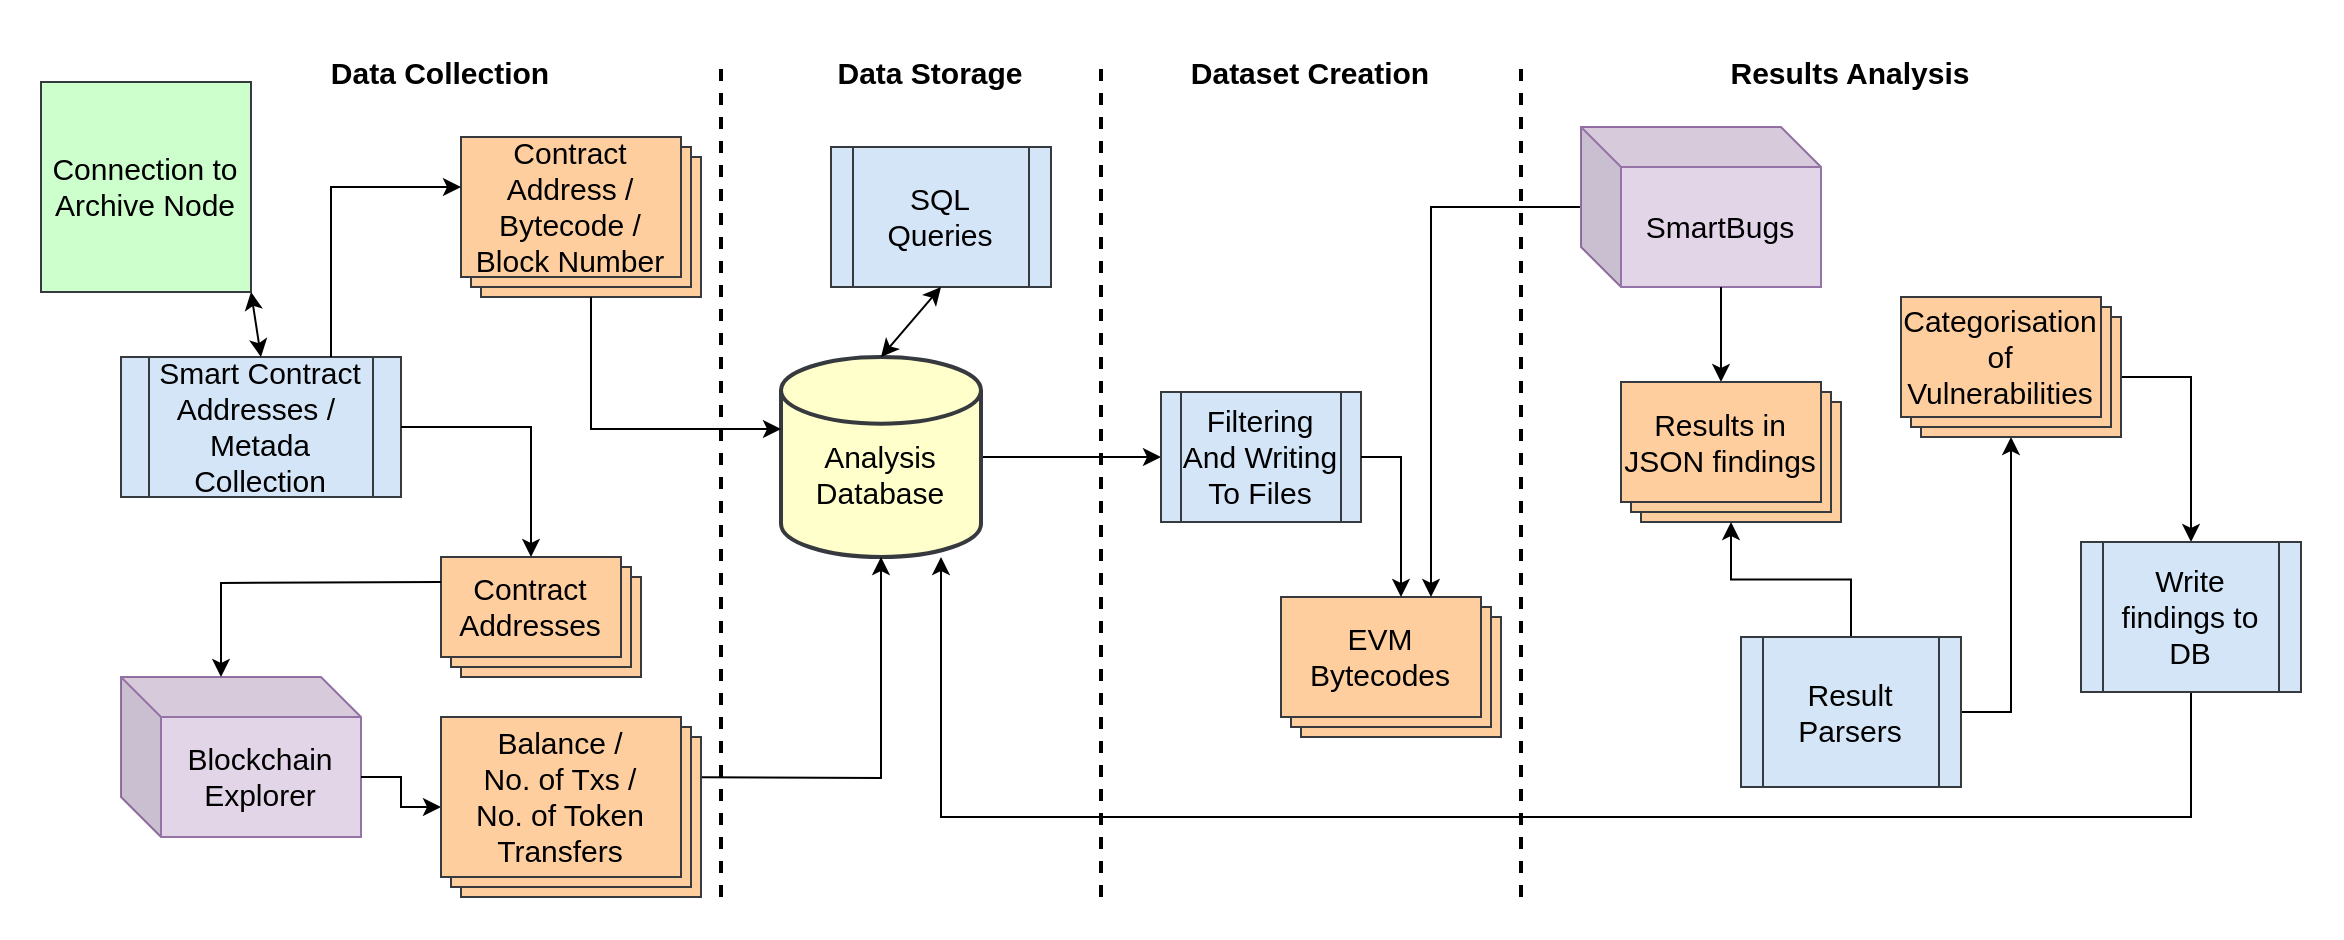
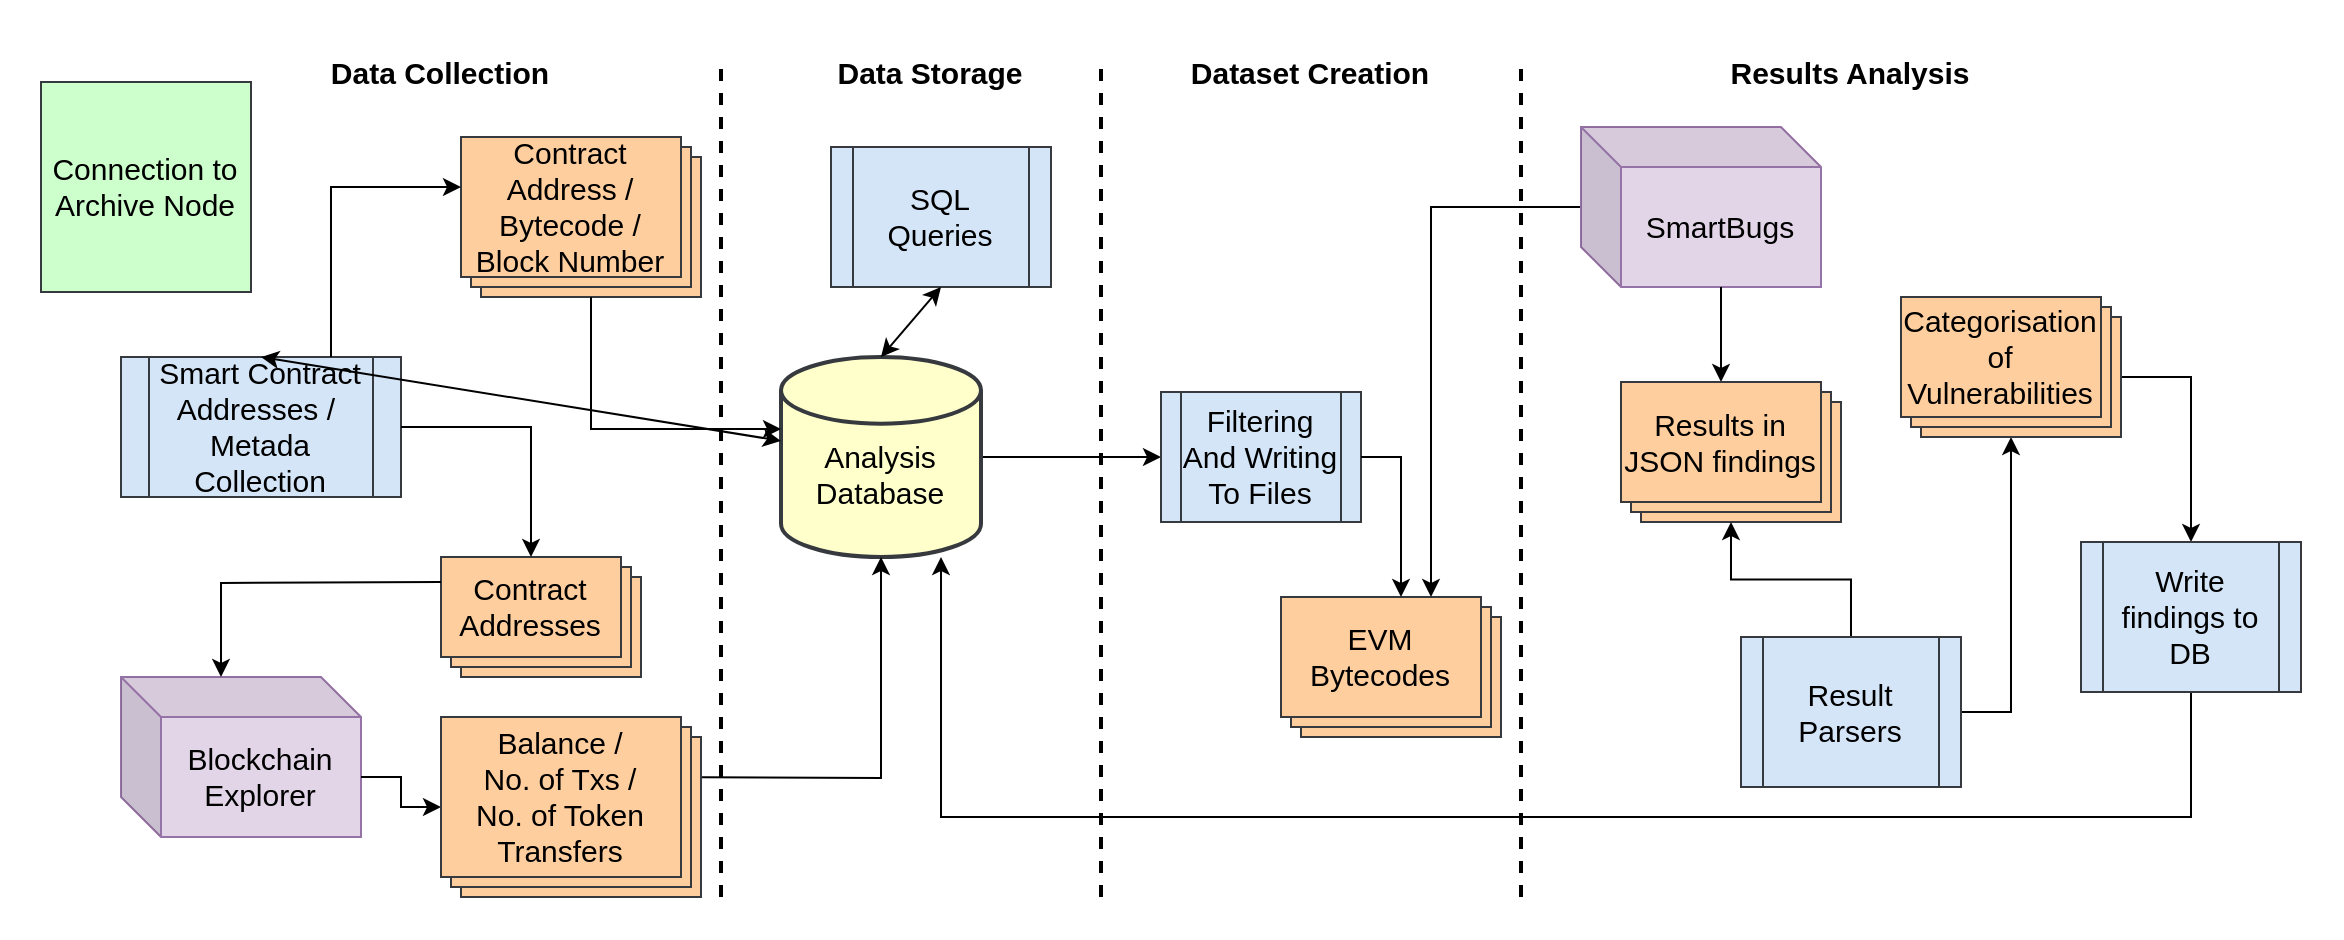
(256, 325) -> (523, 399)
